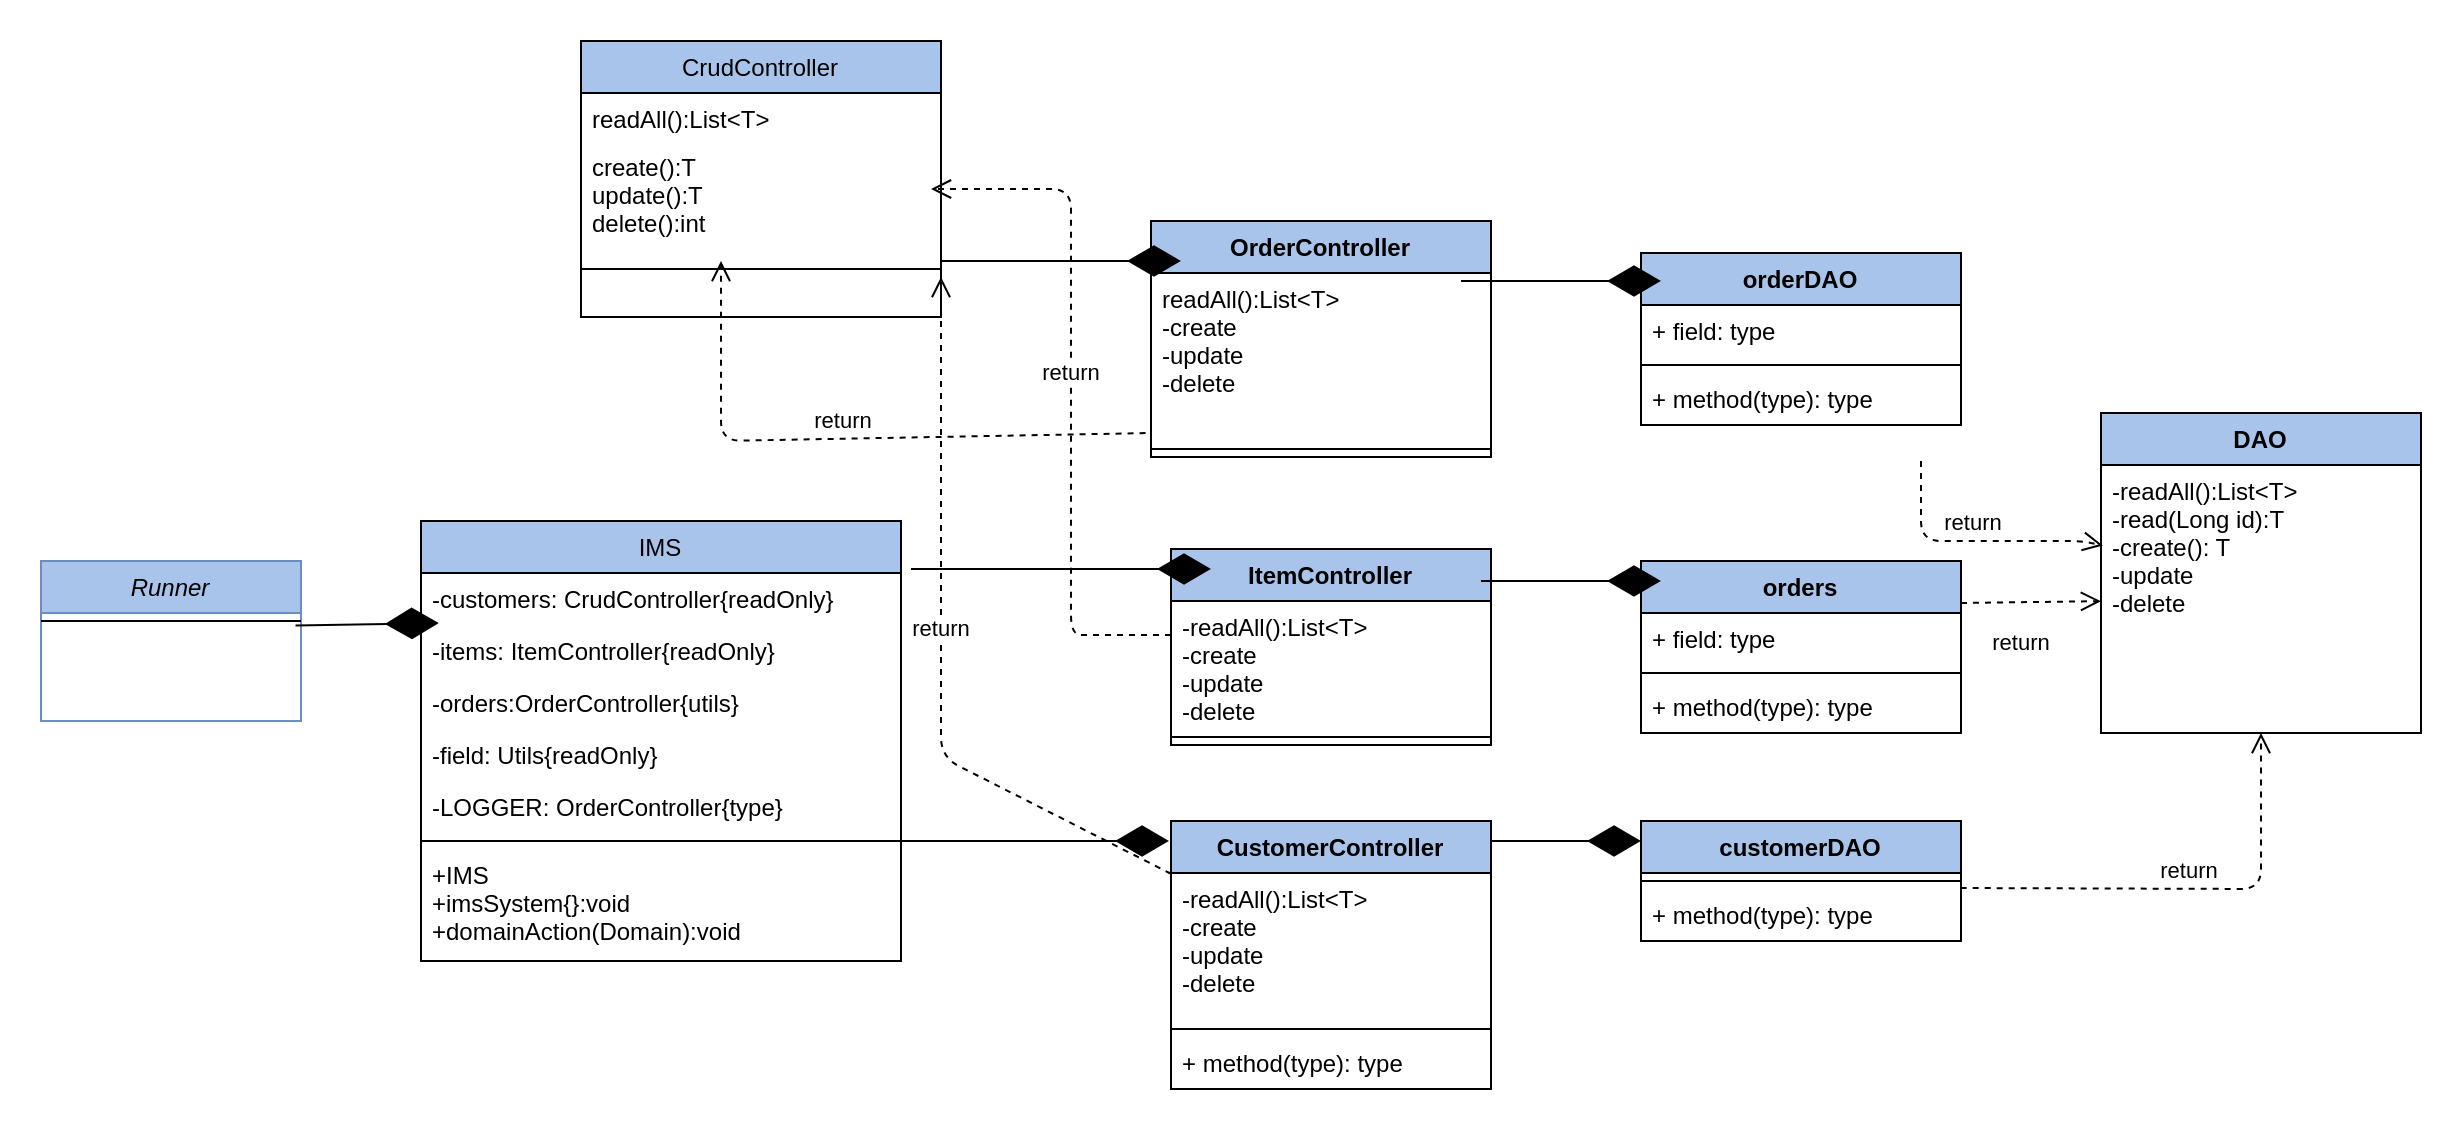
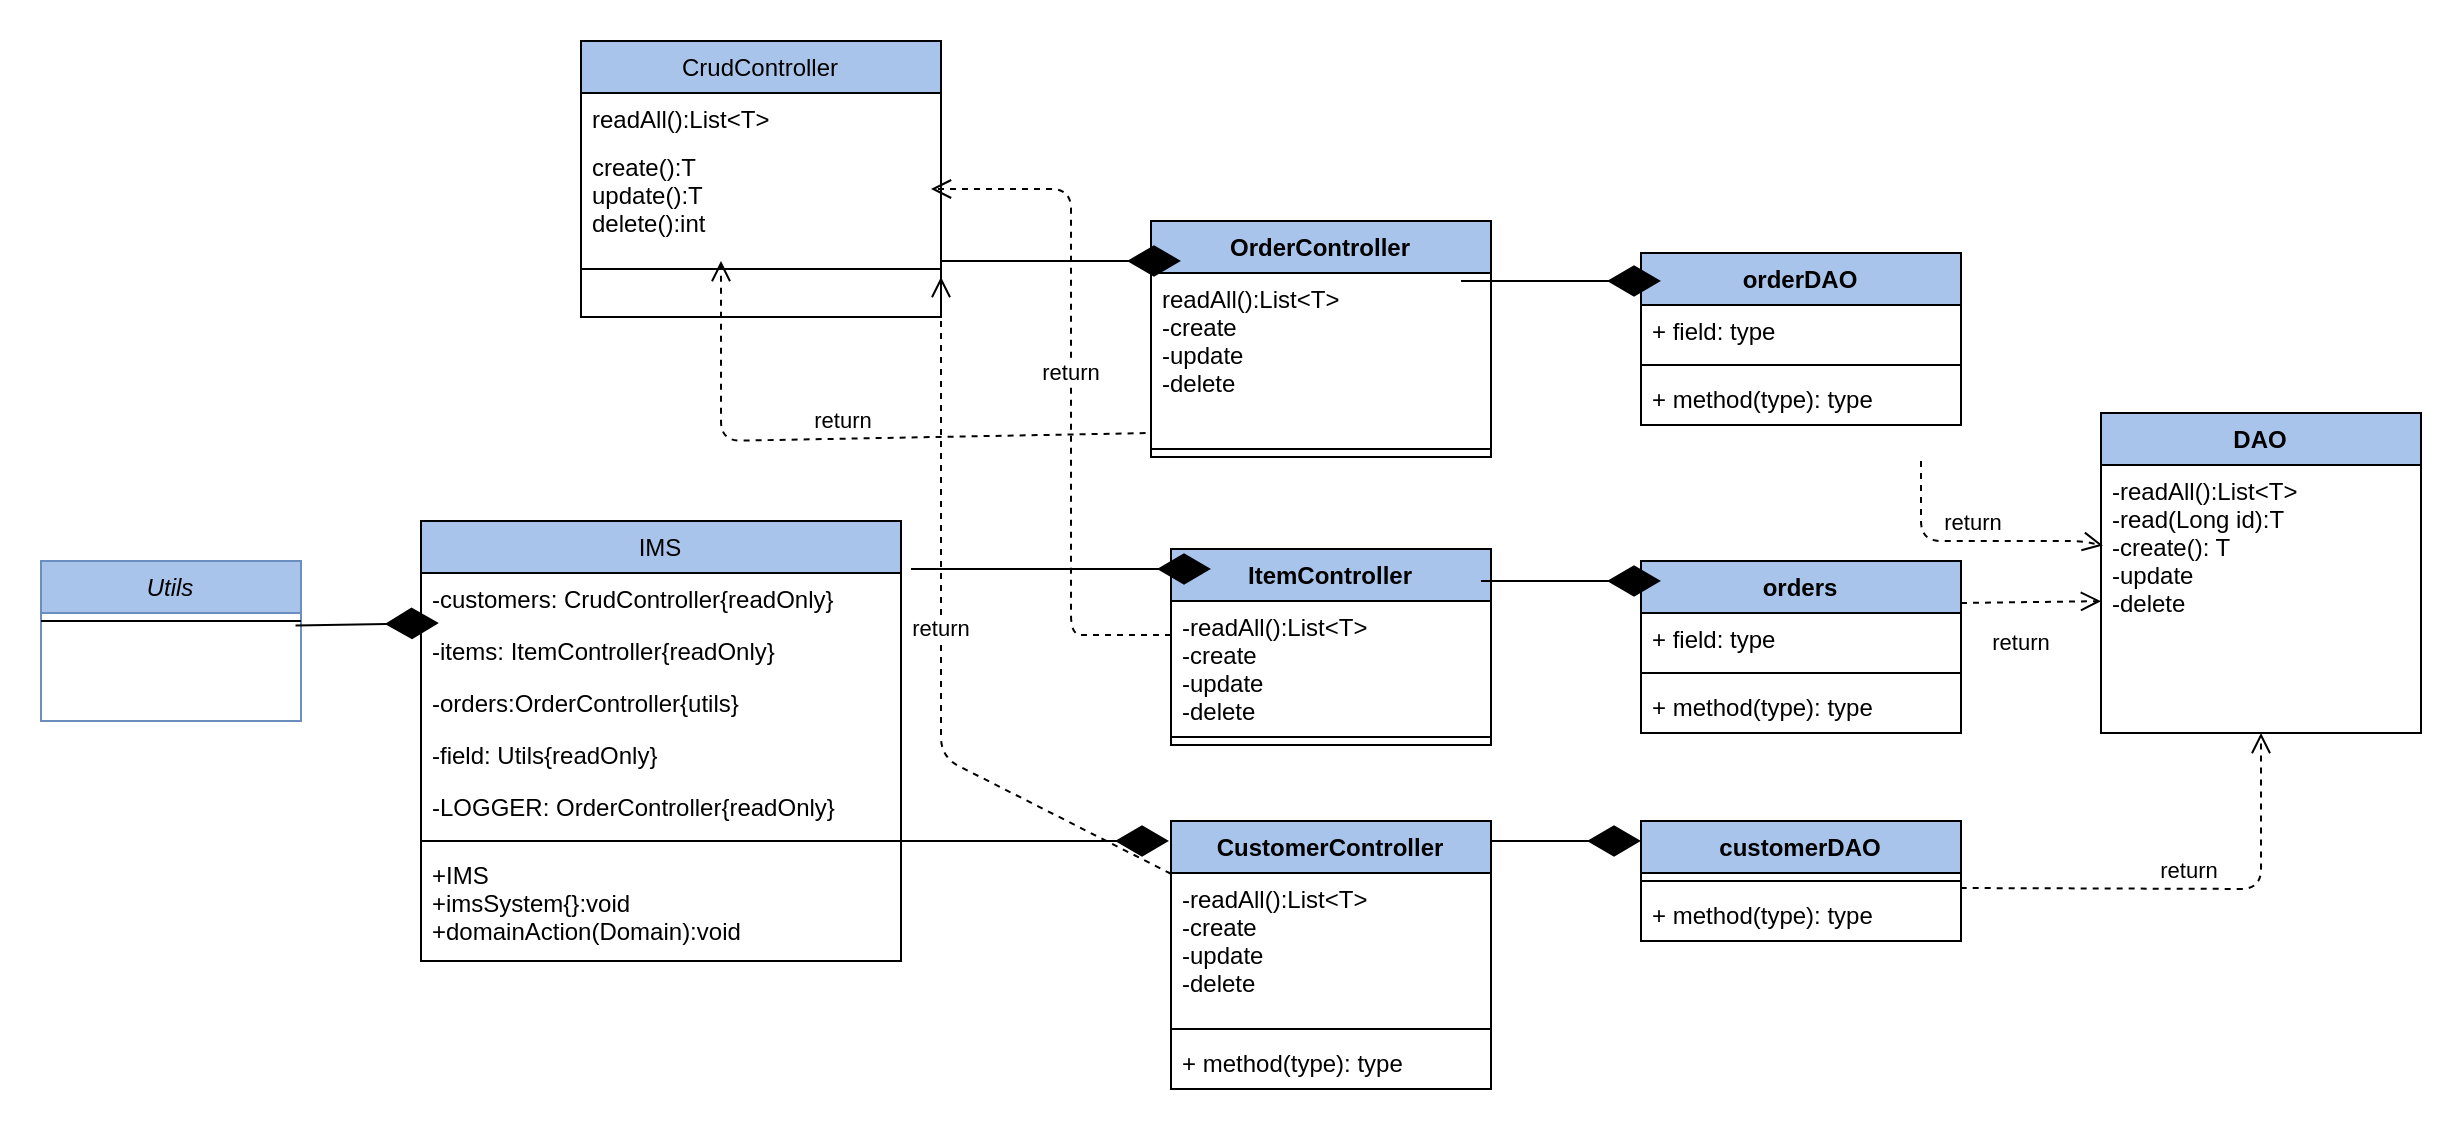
(170, 588) -> (170, 588)
(621, 808) -> (645, 808)
